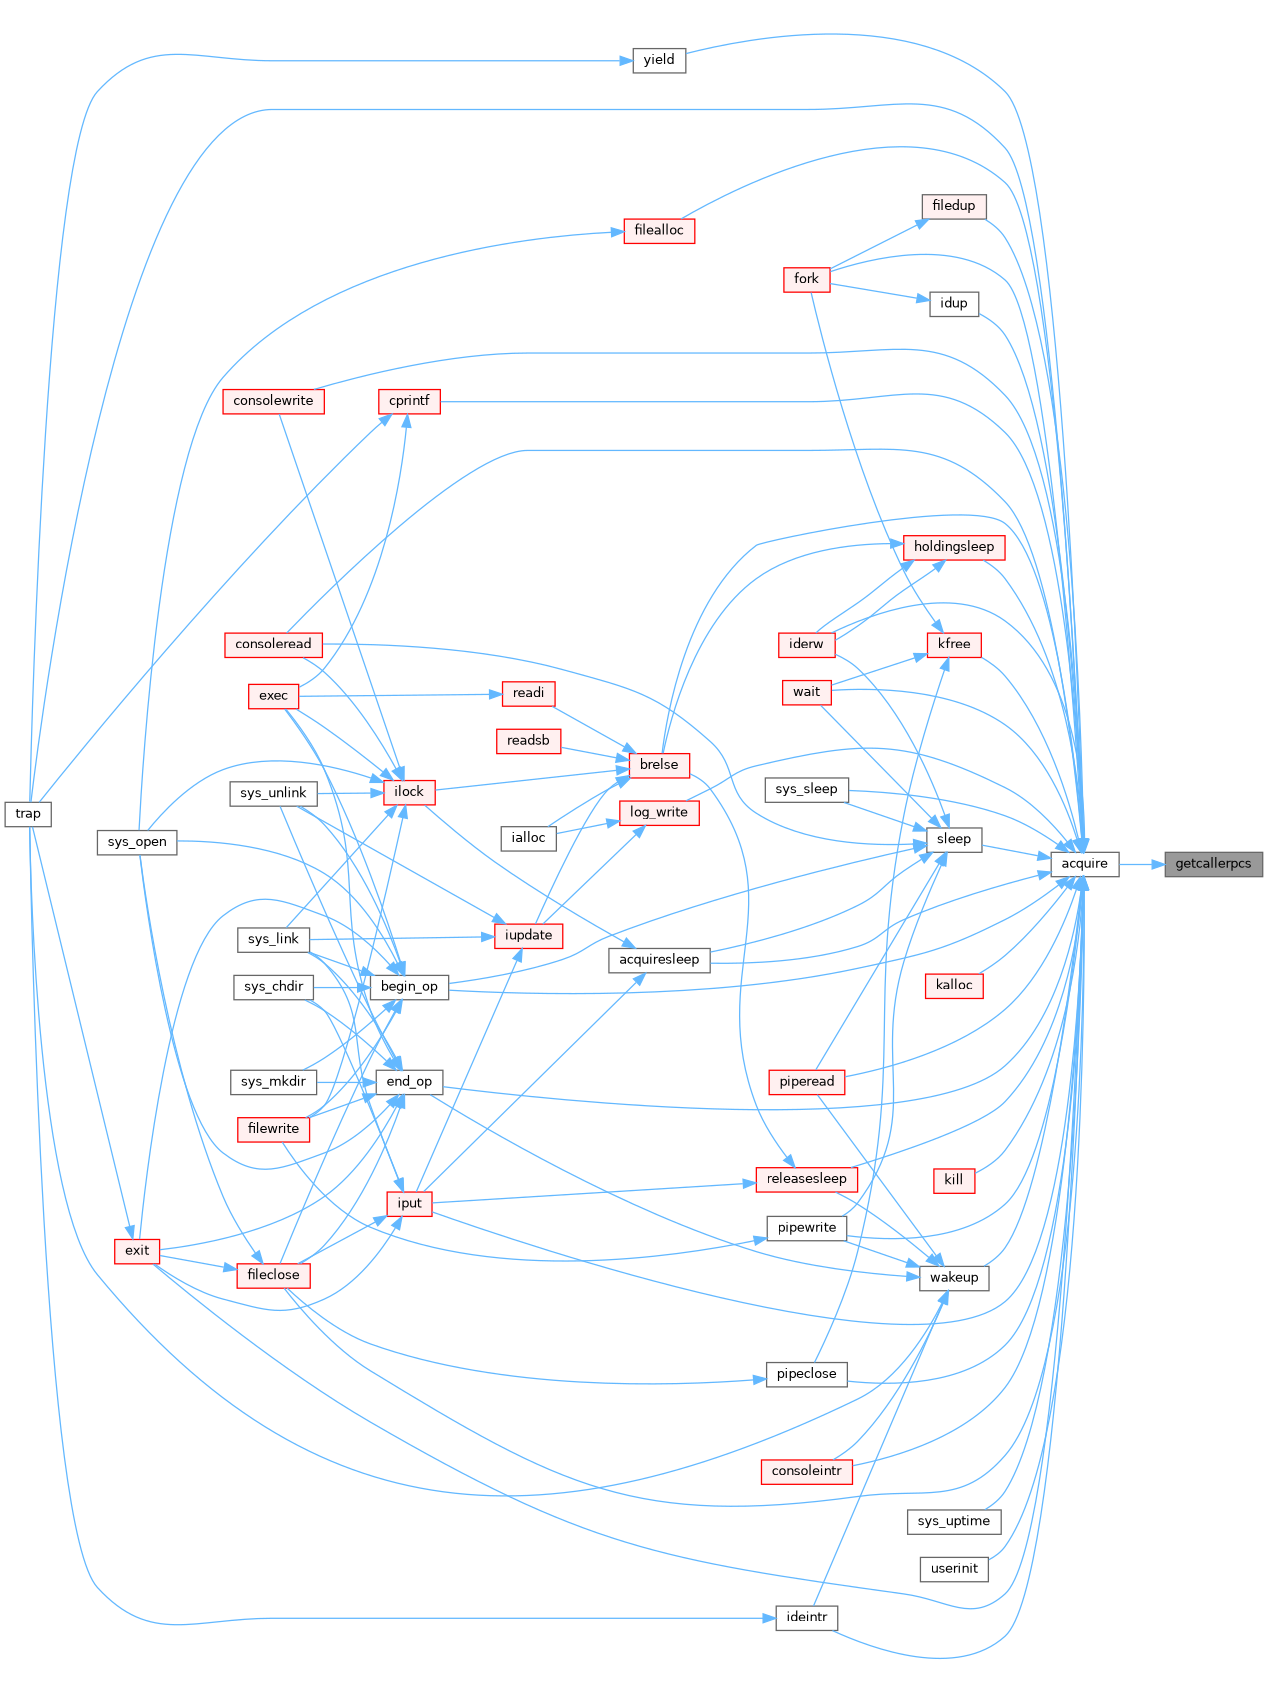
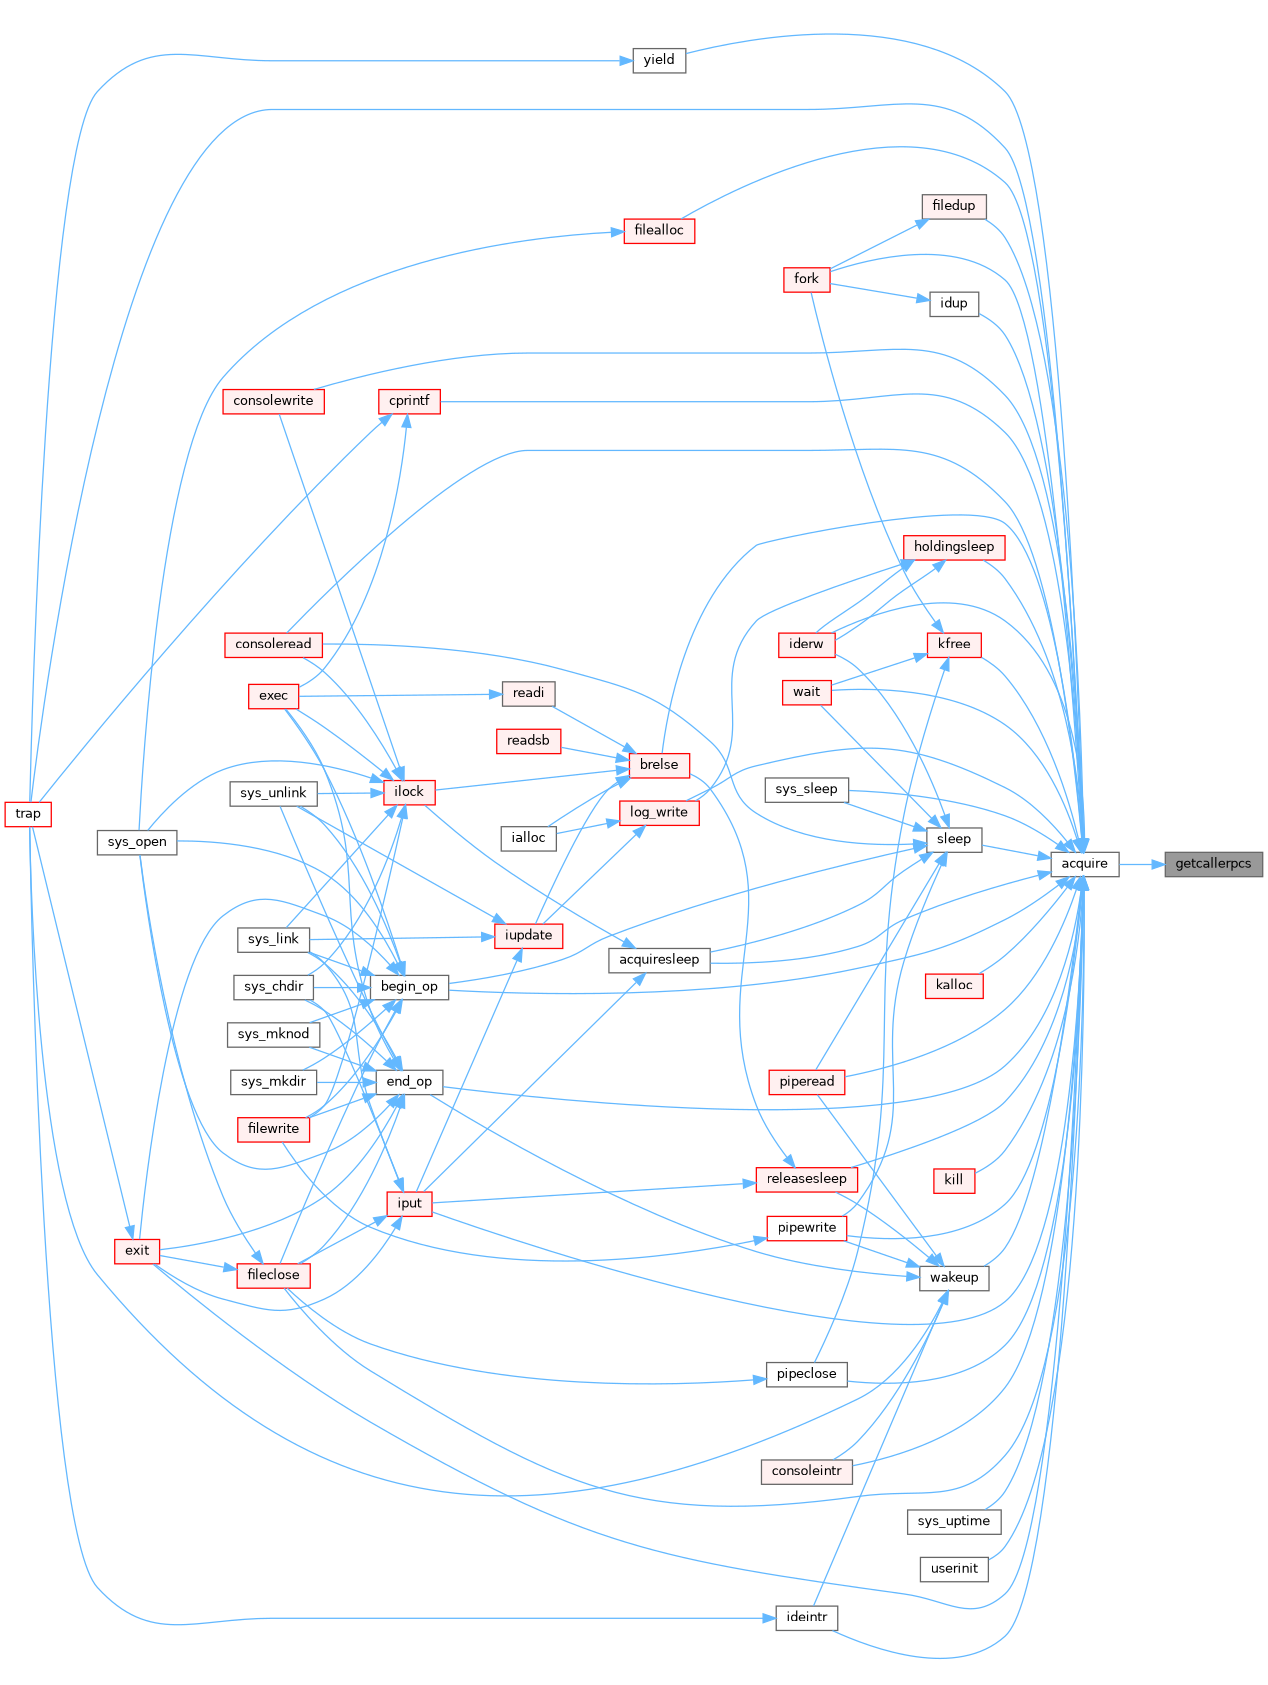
(734, 599) -> (744, 638)
(529, 694) -> (529, 694)
(28, 815) -> (28, 815)
none -> (381, 875)
none -> (274, 1035)
(807, 1229) -> (807, 1229)
(807, 1472) -> (807, 1472)
